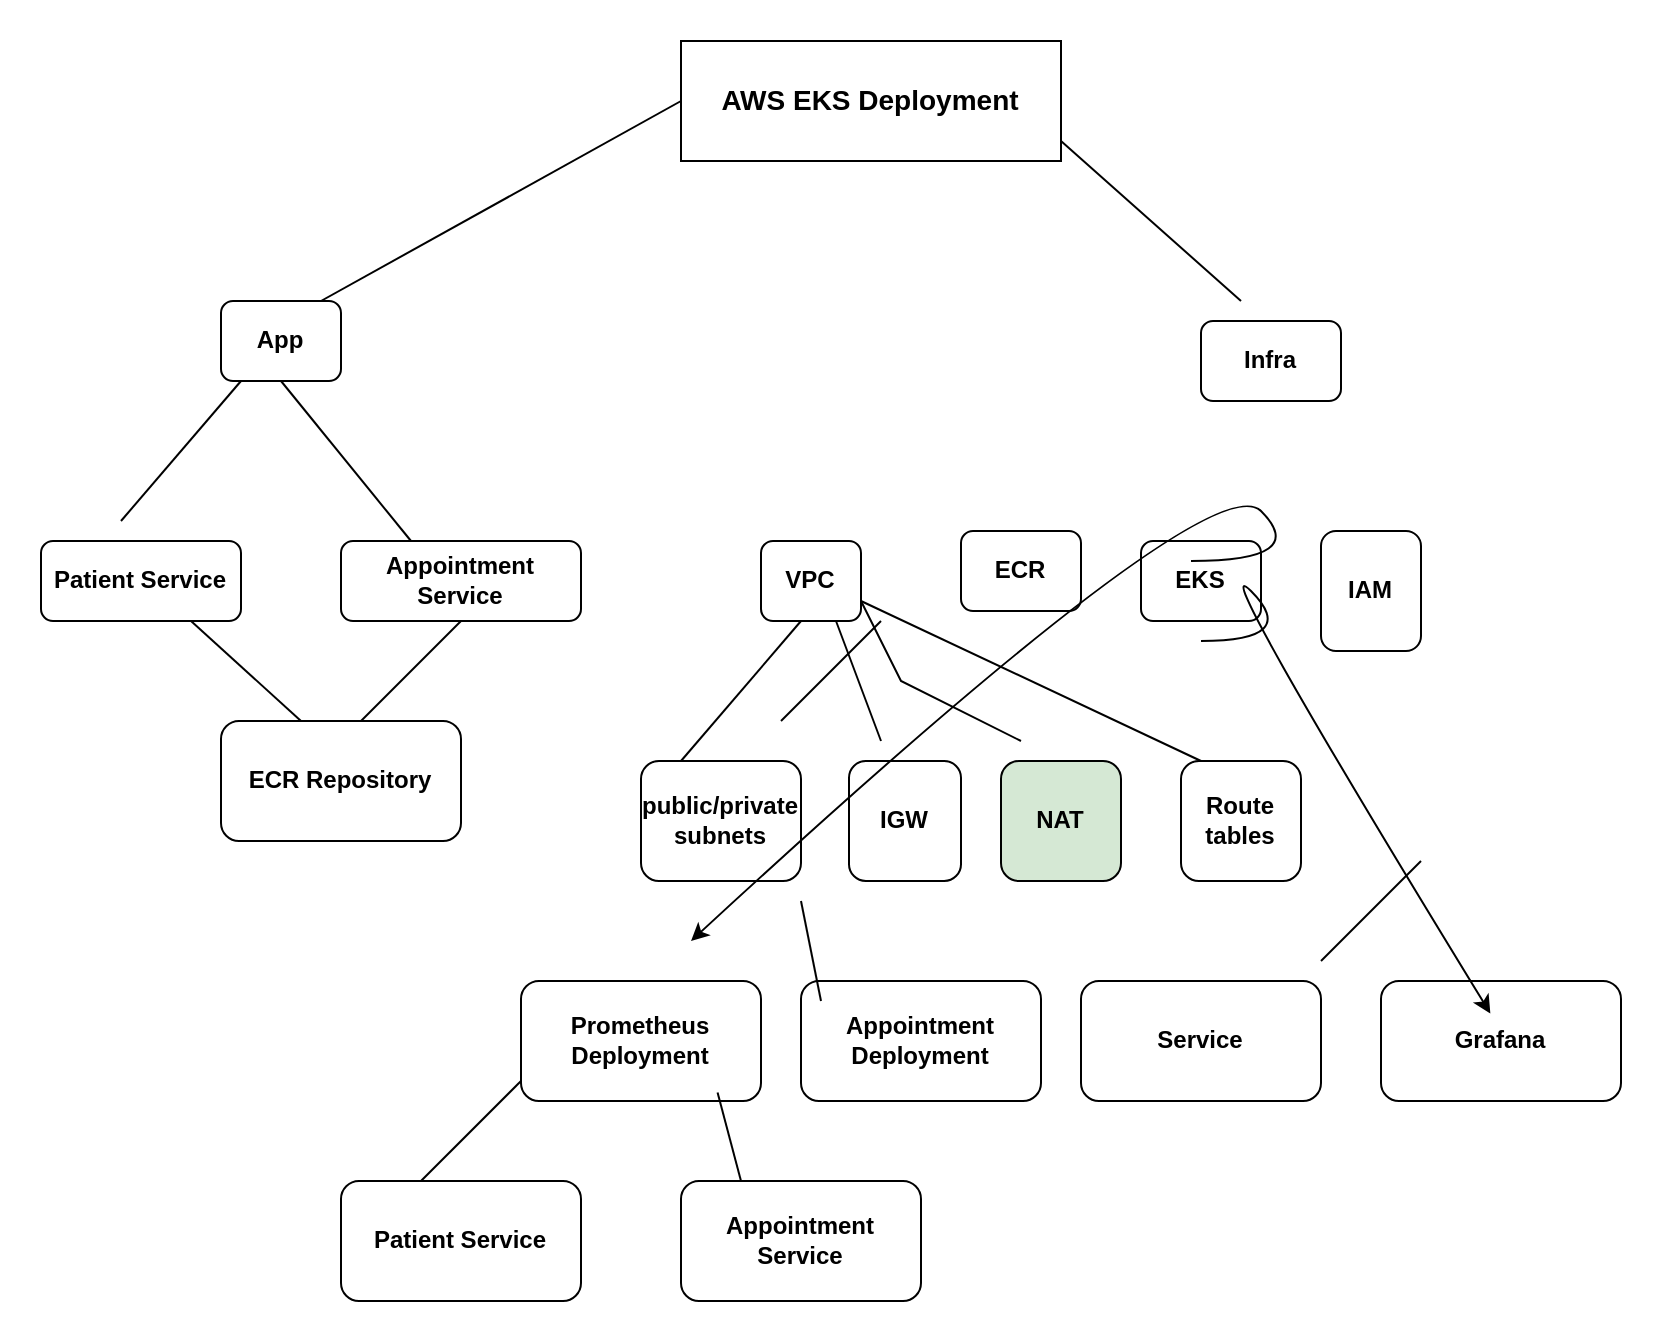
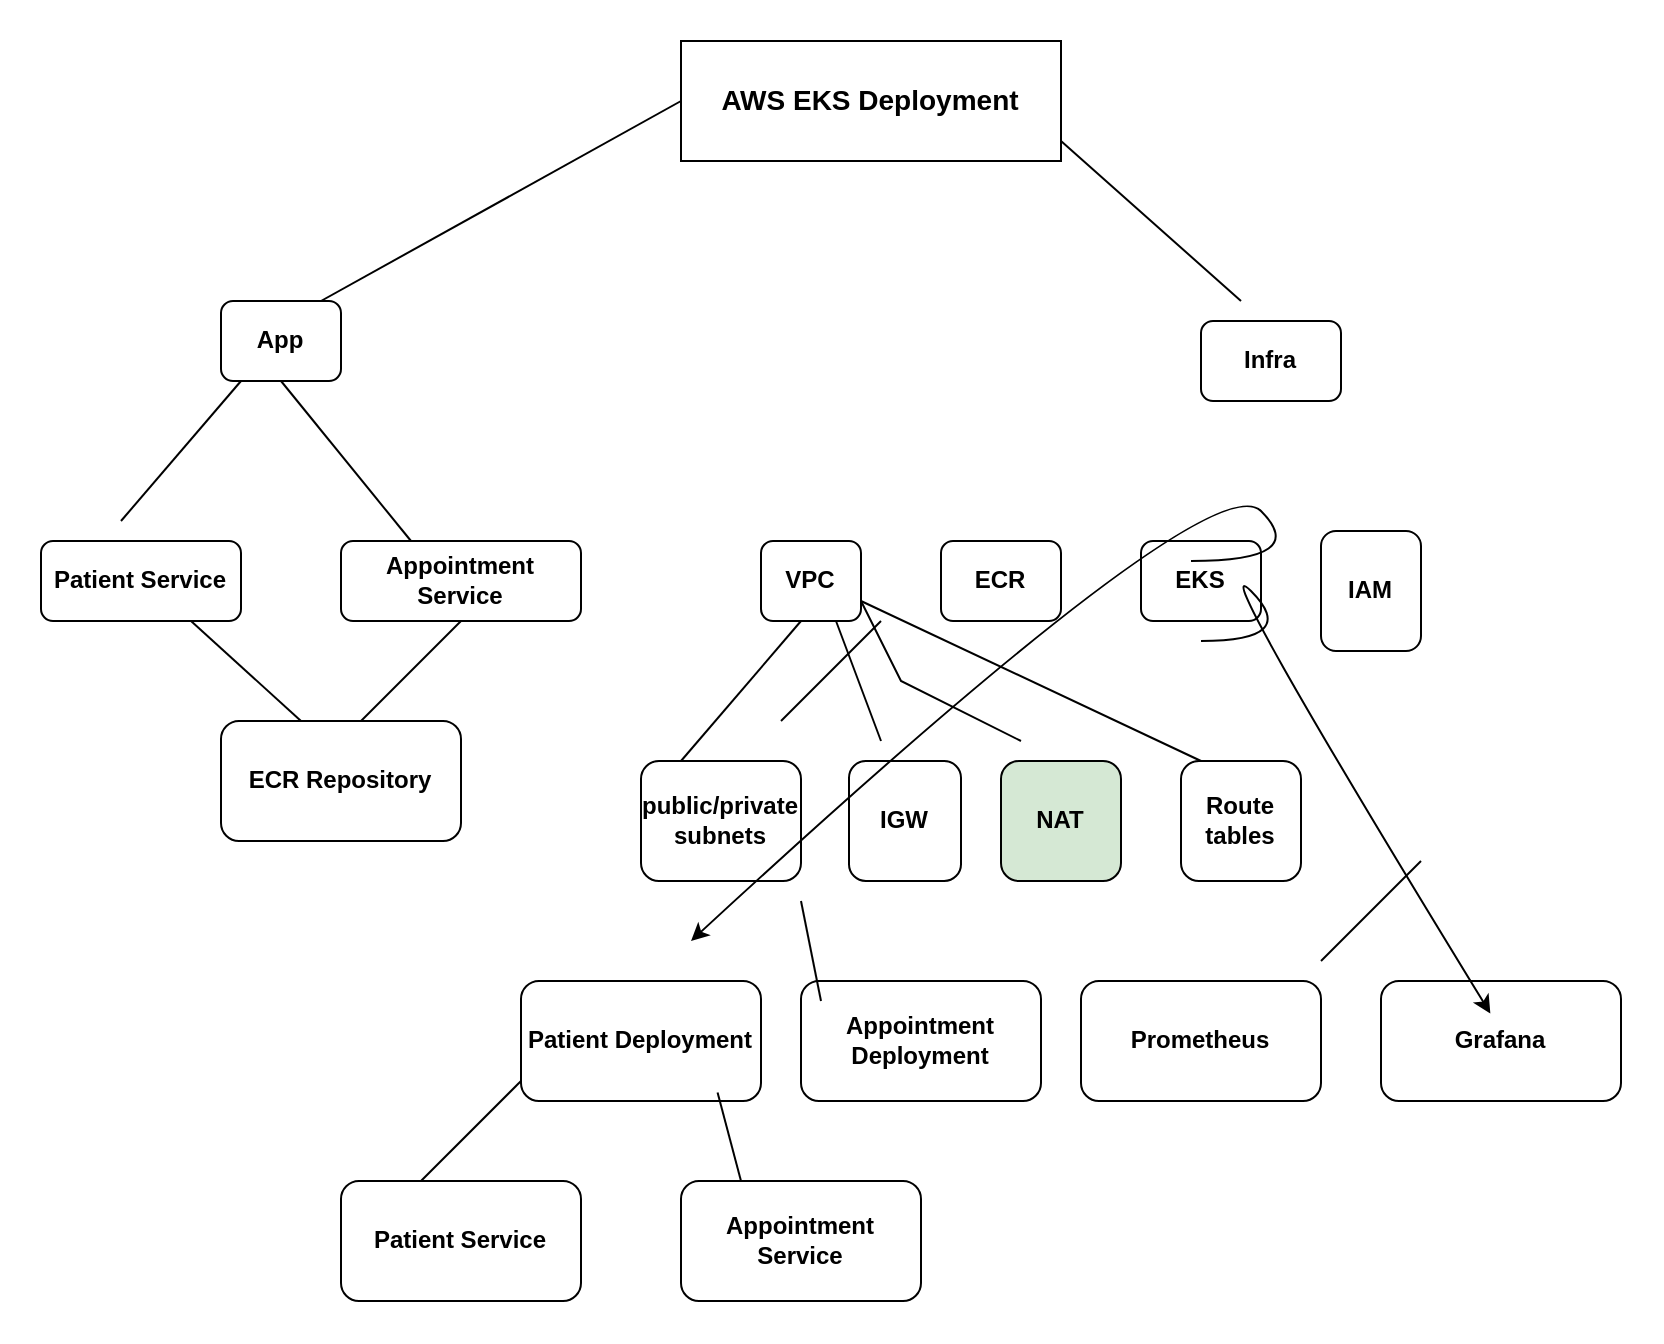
(1021, 571) -> (1001, 581)
(641, 1041) -> (641, 1041)
(1201, 1041) -> (1201, 1041)
